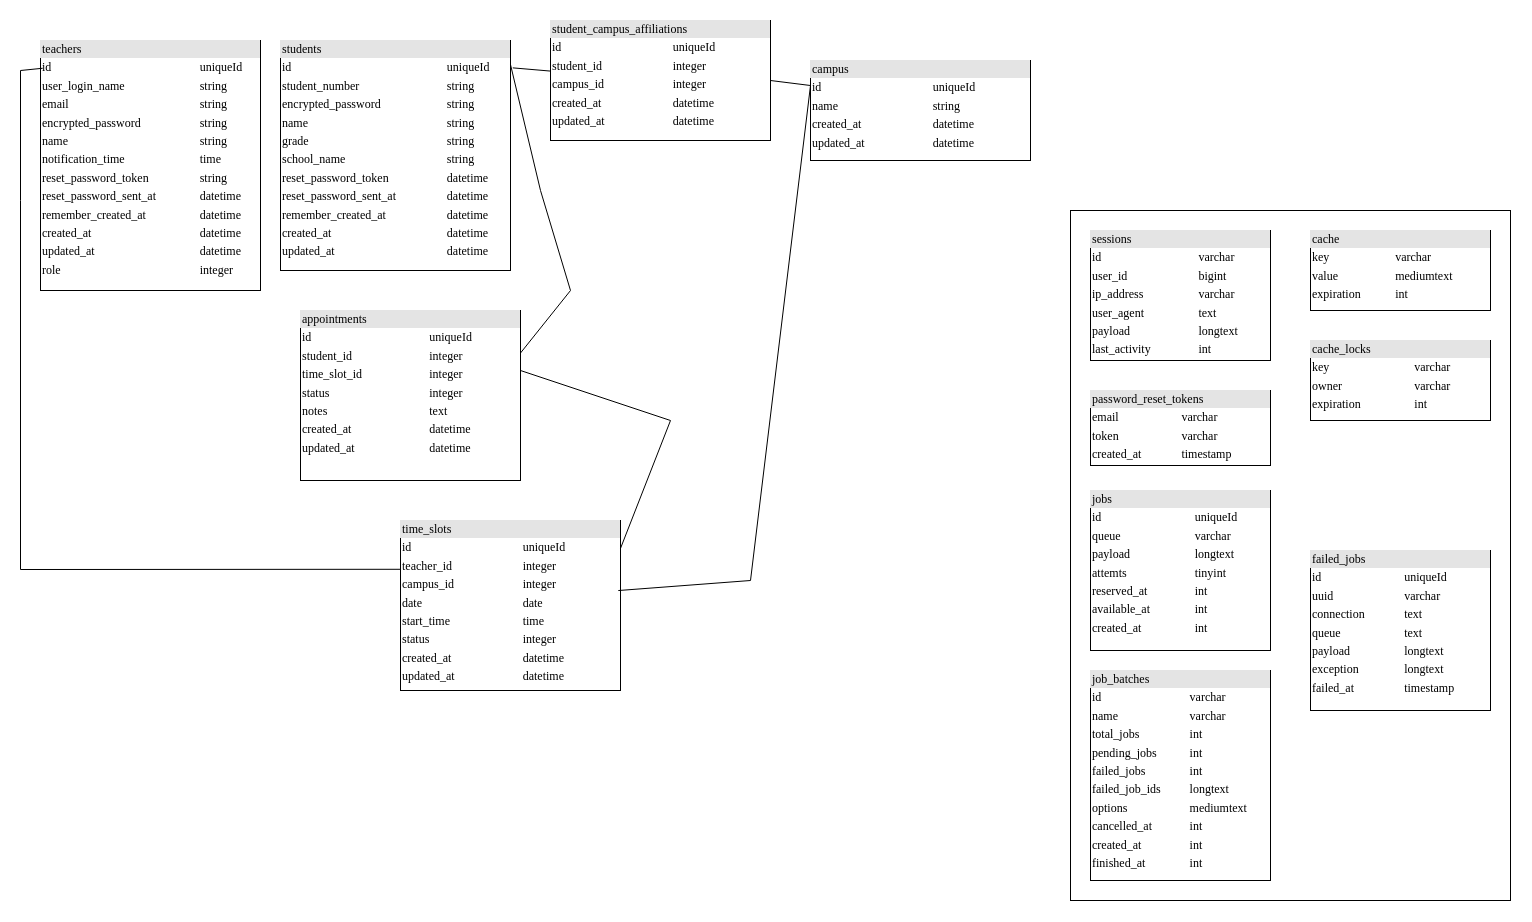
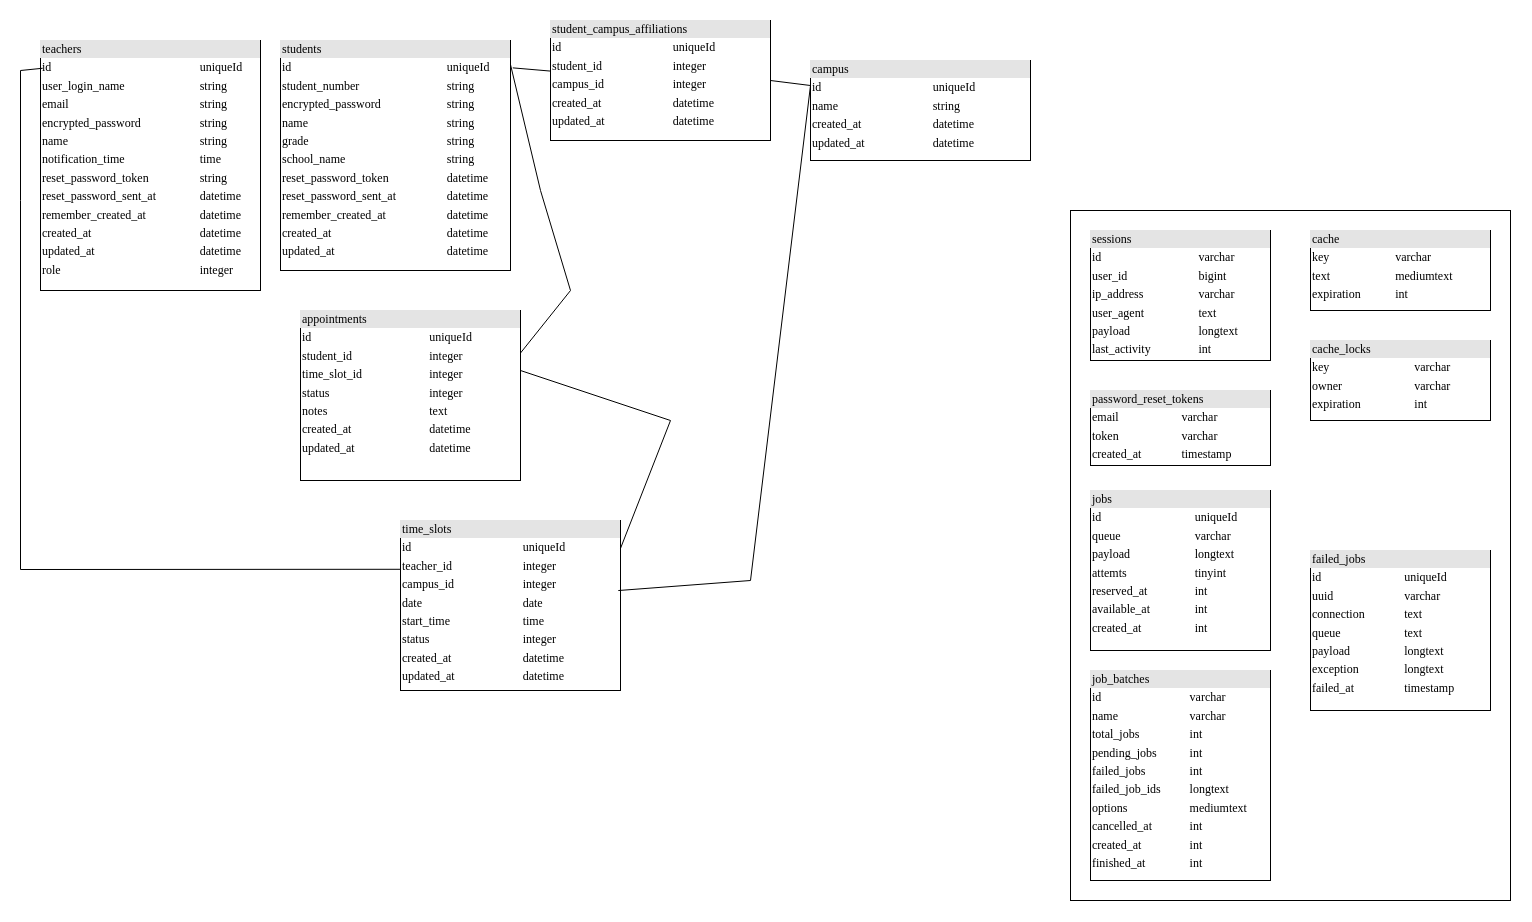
(1358, 259) -> (1356, 259)
